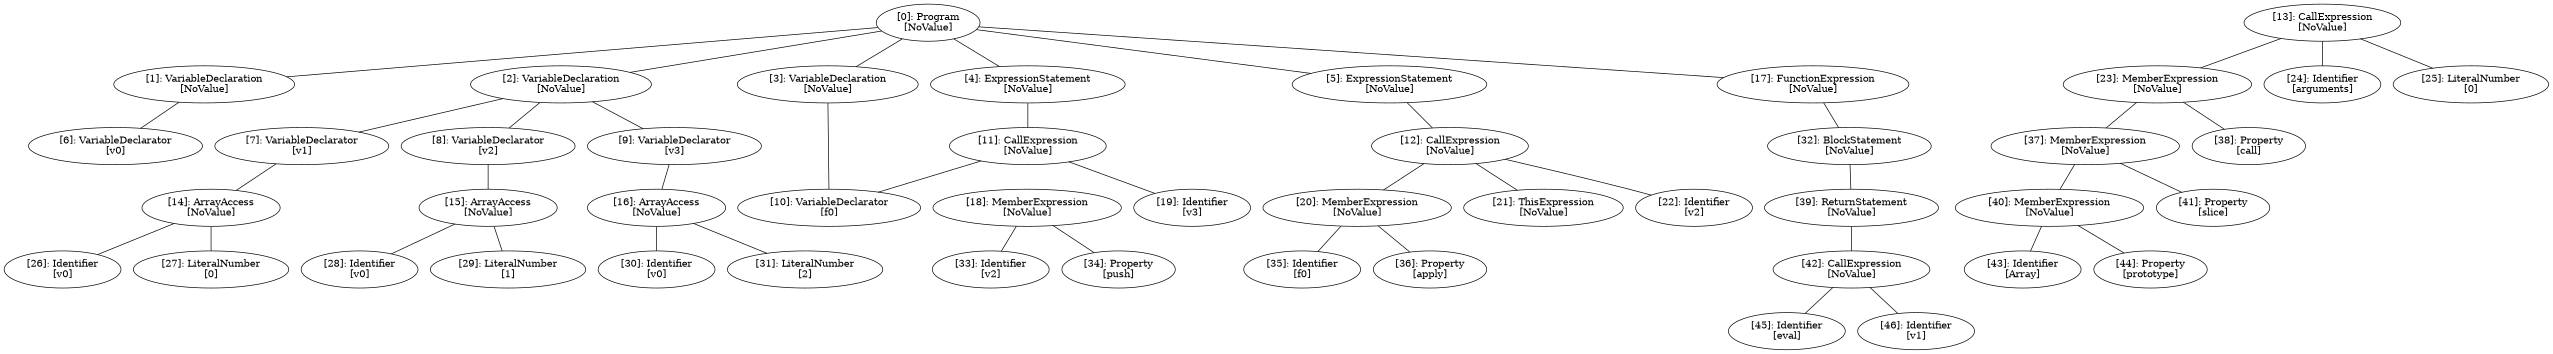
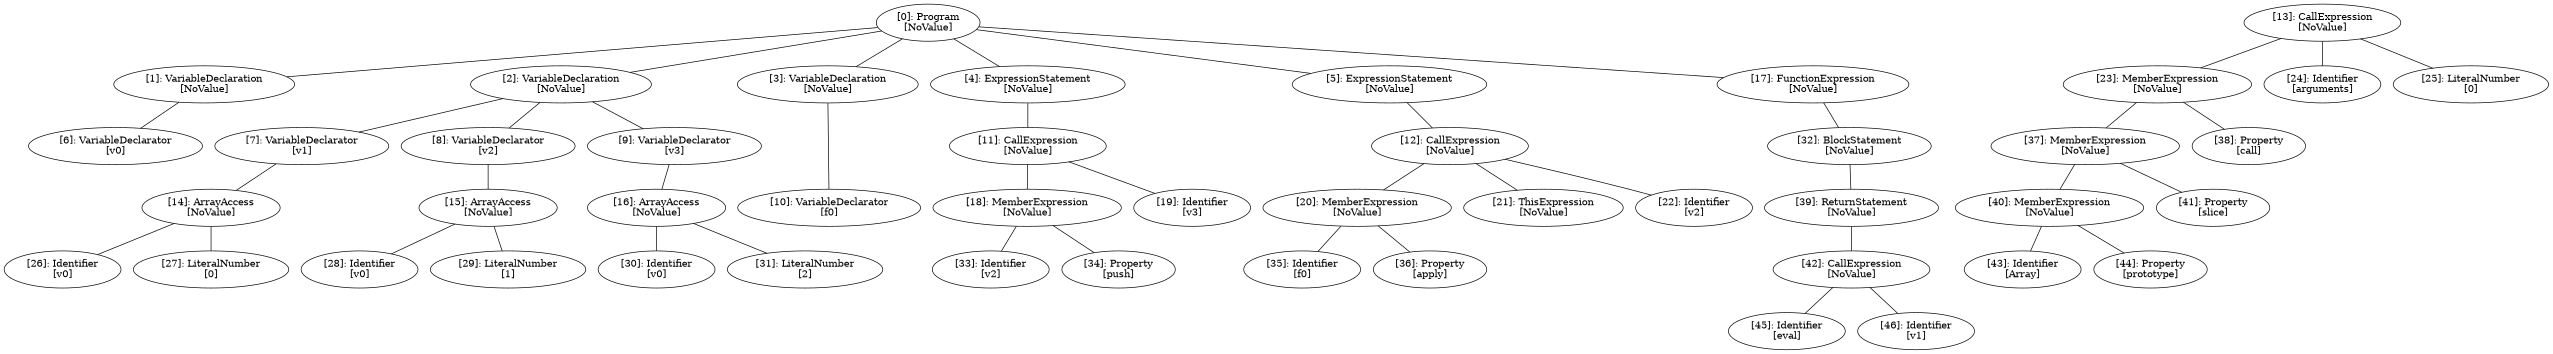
(930, 177) -> (1027, 177)
